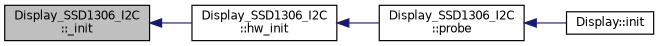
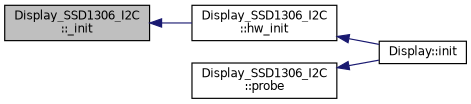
(364, 23) -> (364, 42)
